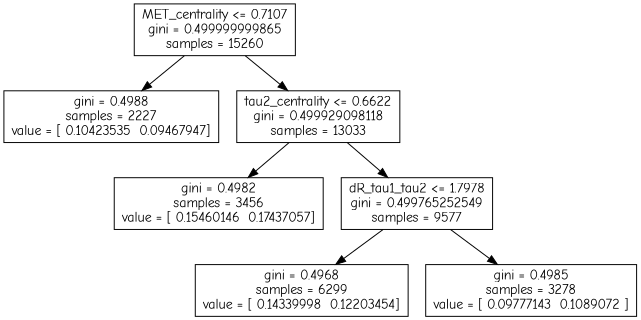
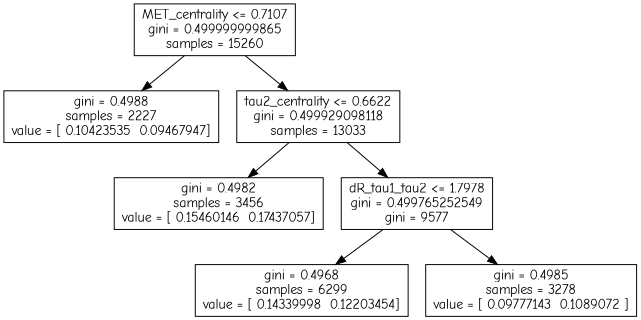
(417, 204) -> (417, 204)
